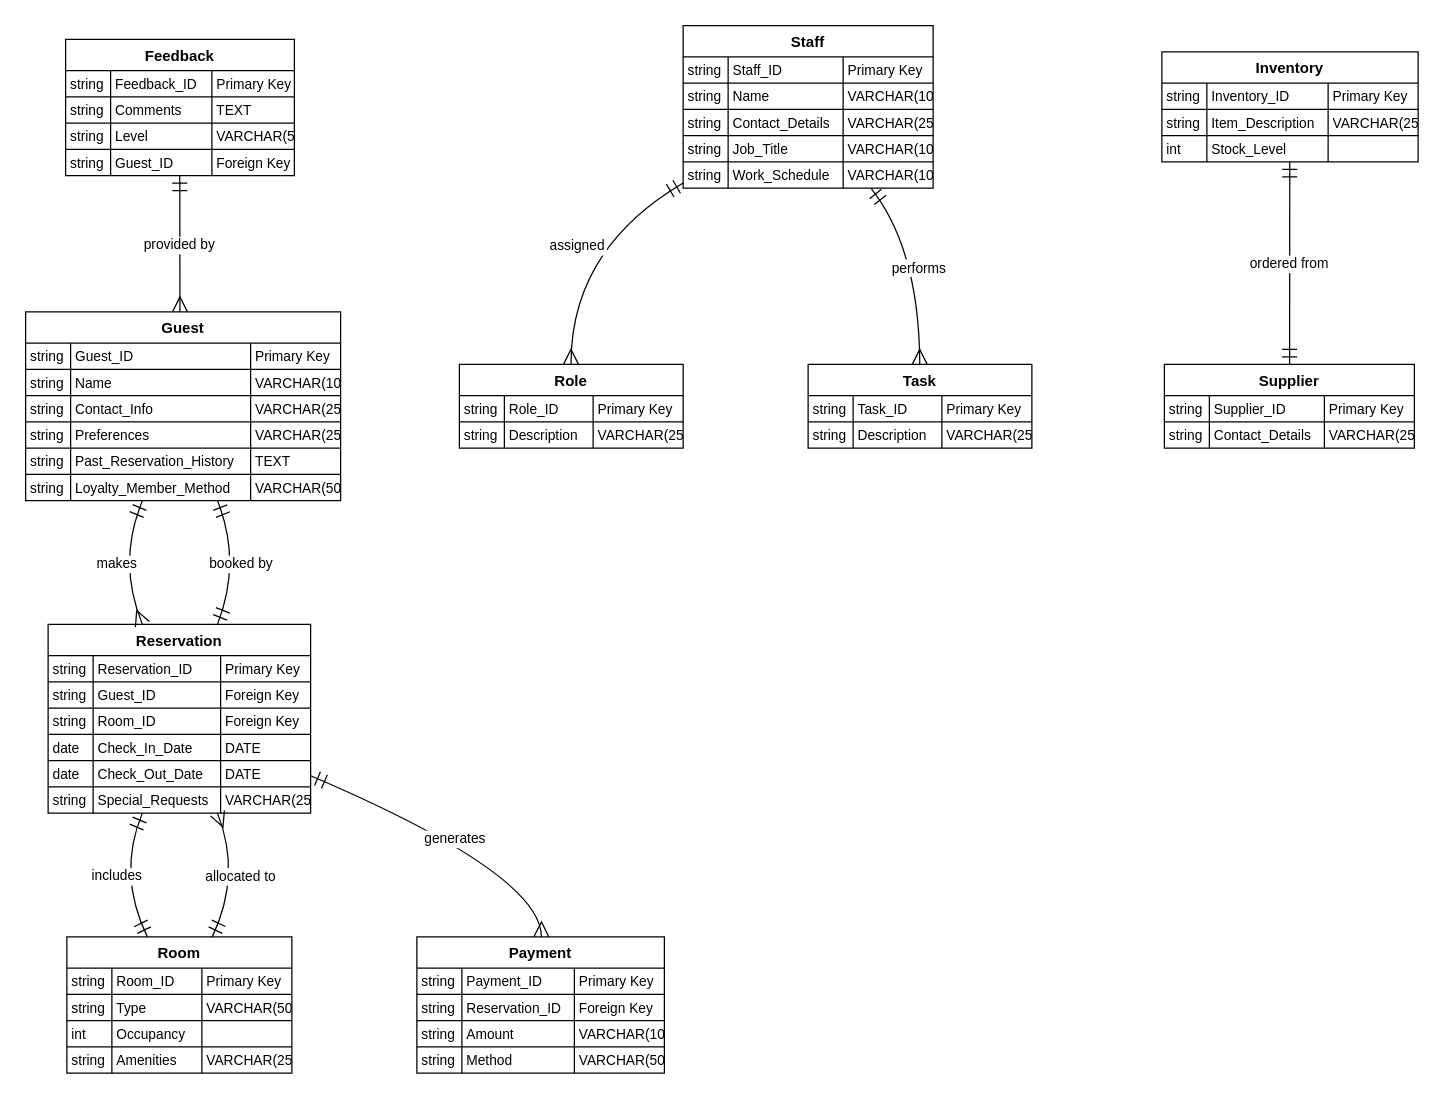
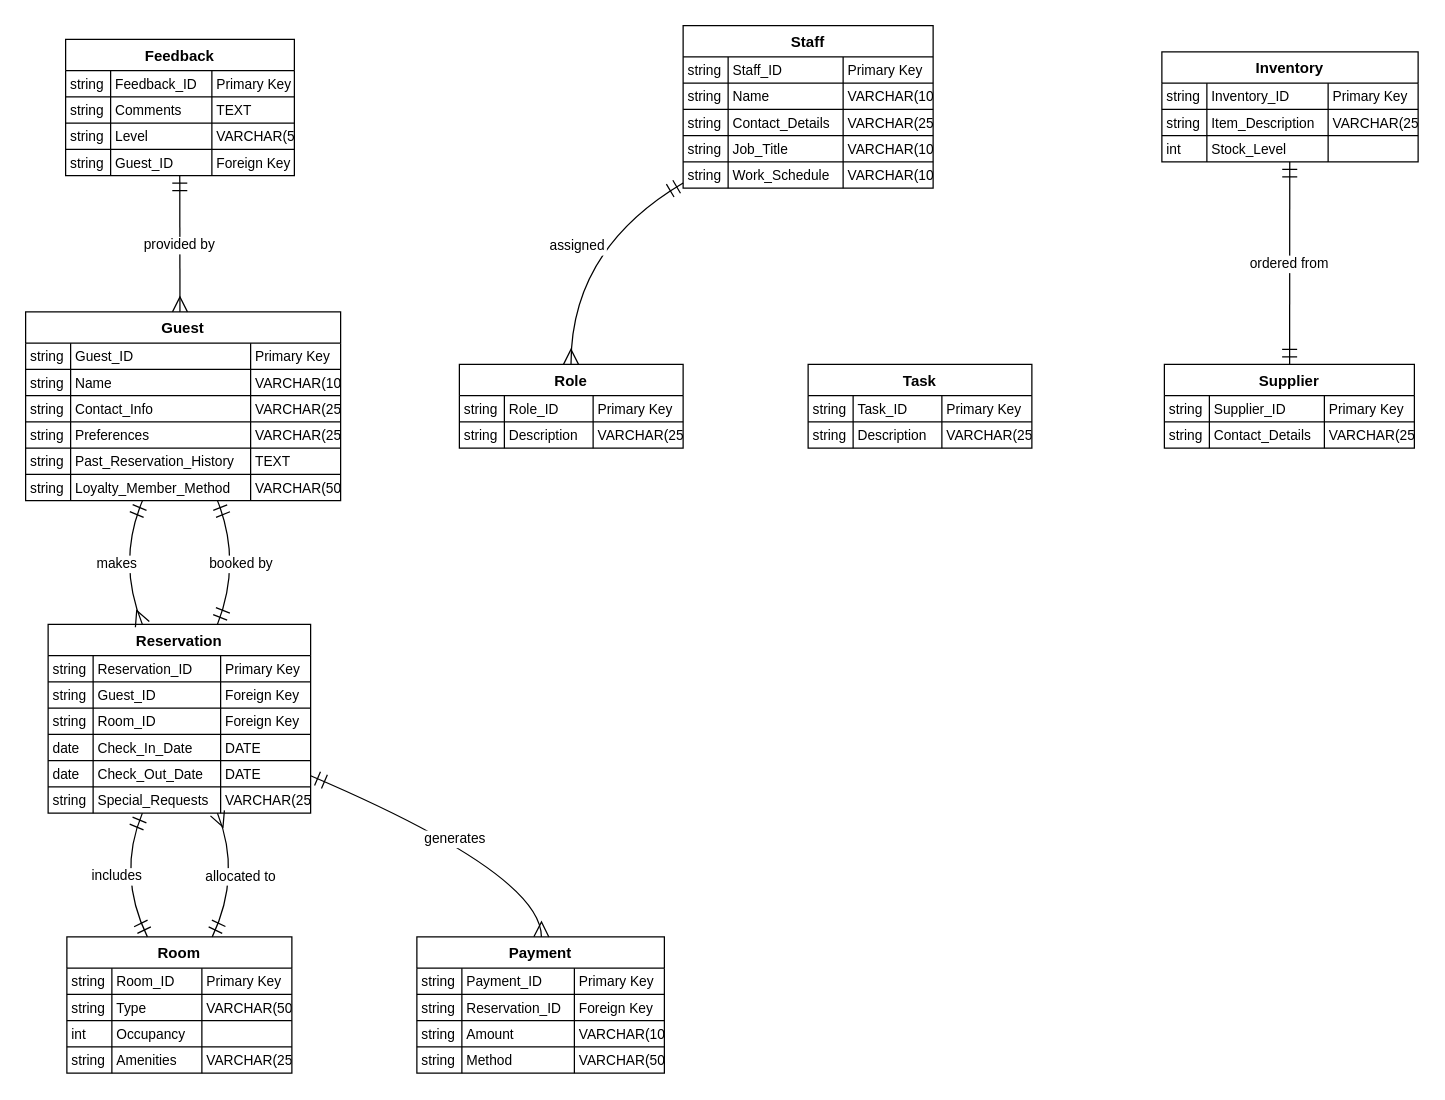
(910, 274) -> none
